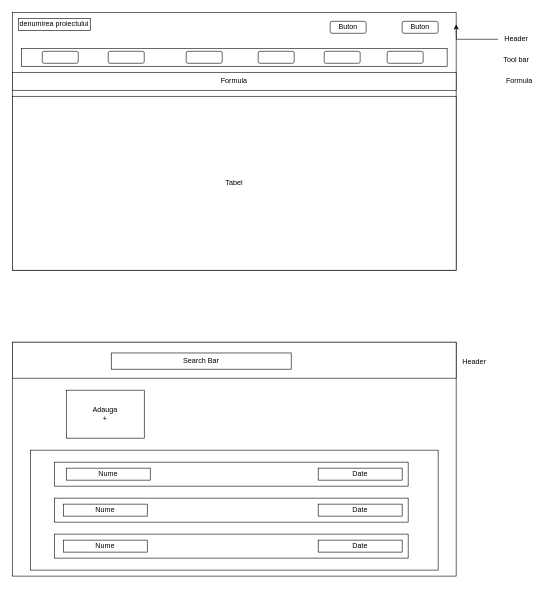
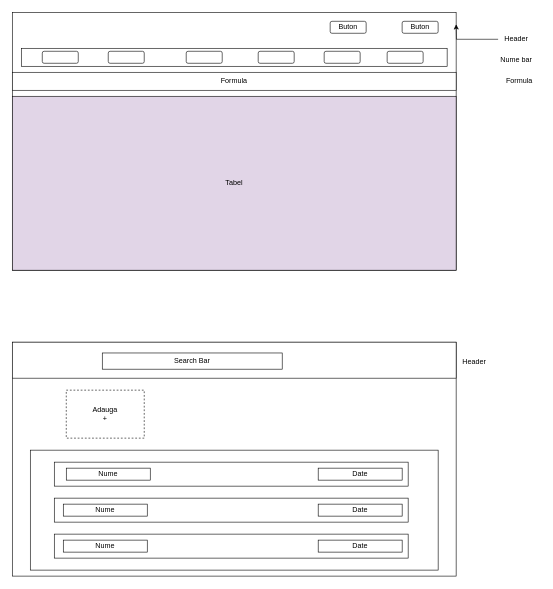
(54, 24) -> none
(517, 60) -> (517, 60)
(234, 183) -> (234, 183)
(201, 361) -> (192, 361)
(105, 414) -> (105, 414)
